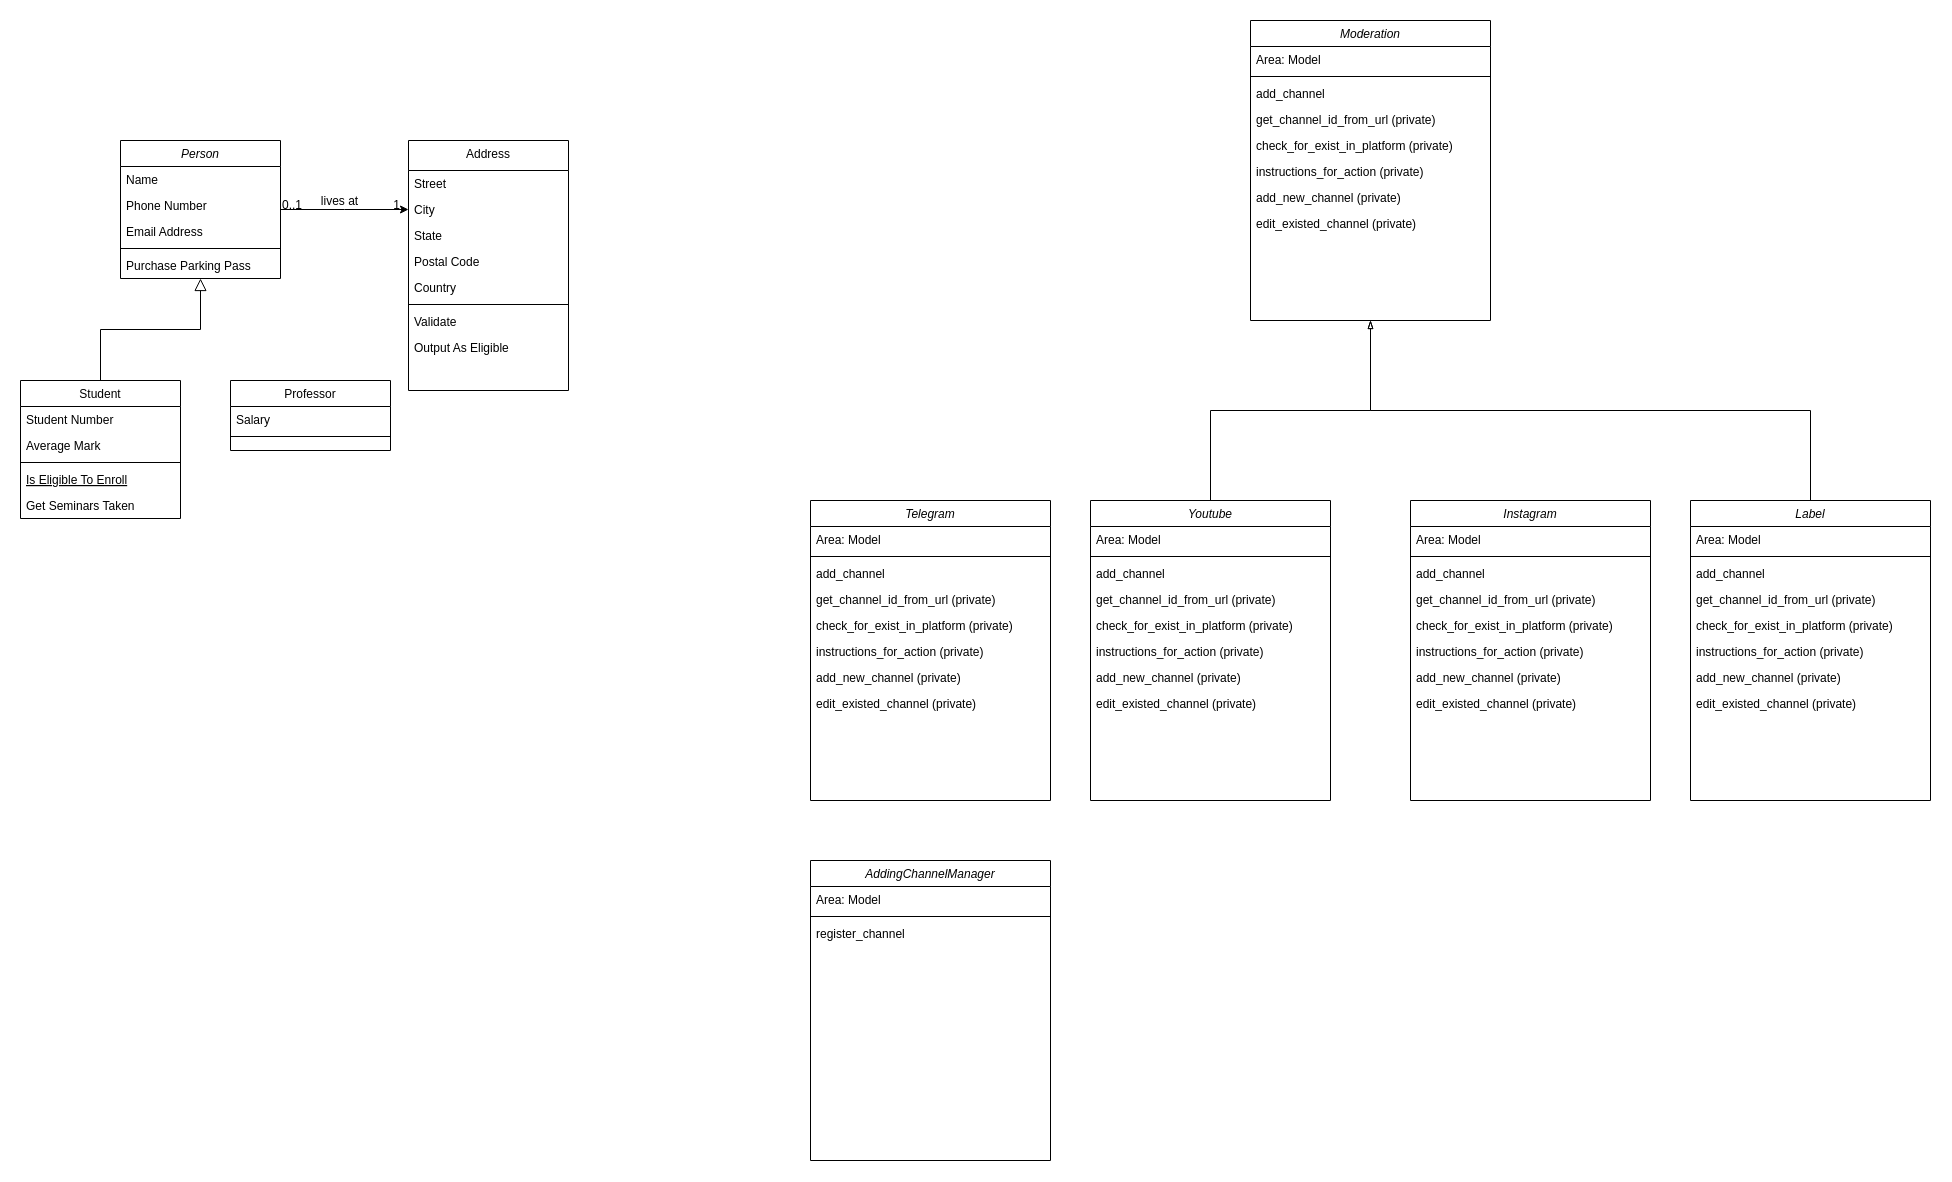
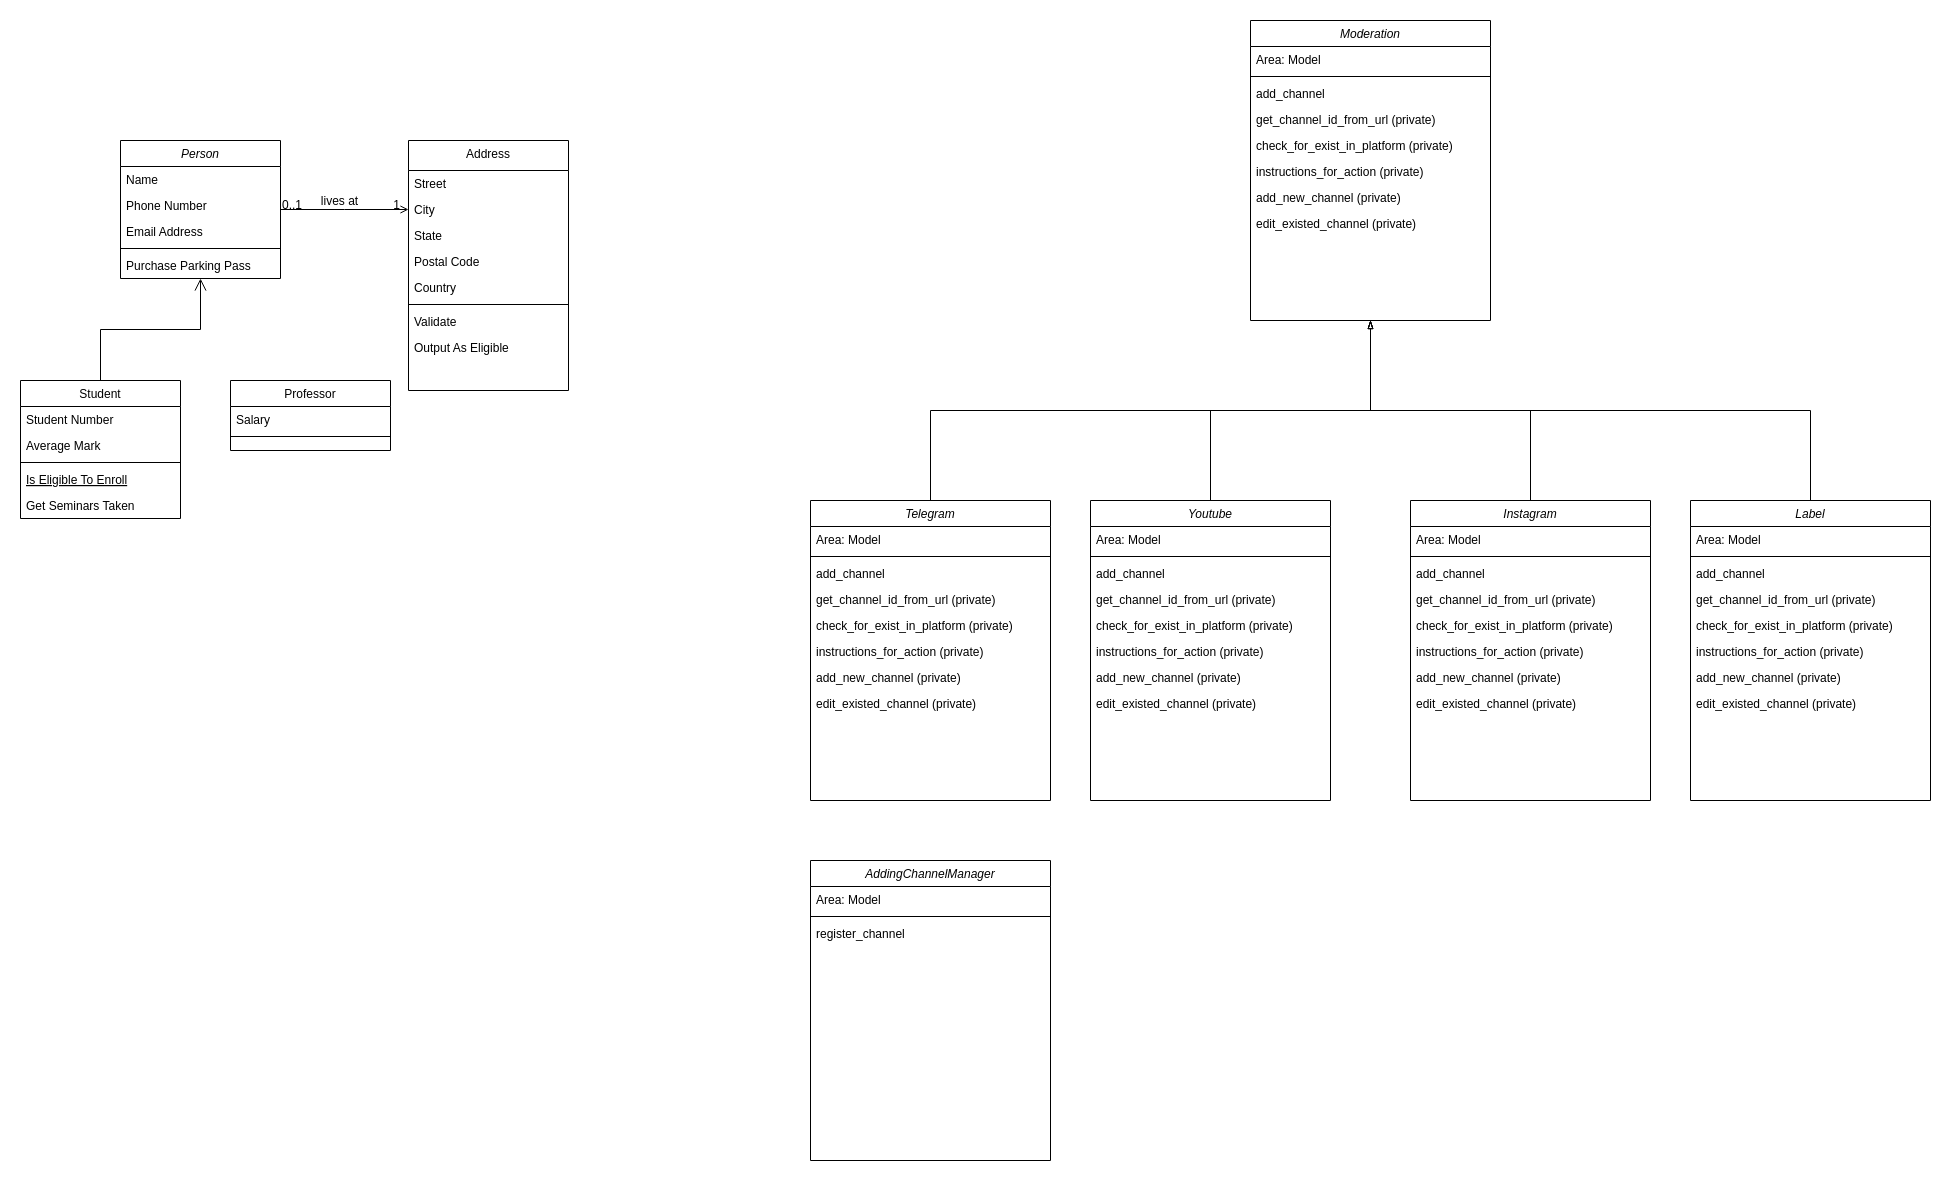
(400, 210) -> (401, 210)
(201, 292) -> (201, 287)
none -> (1025, 411)
none -> (1531, 457)
